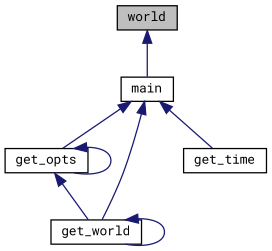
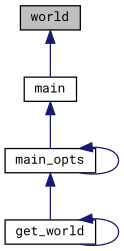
(47, 161) -> (50, 161)
(225, 161) -> none
(125, 168) -> none
